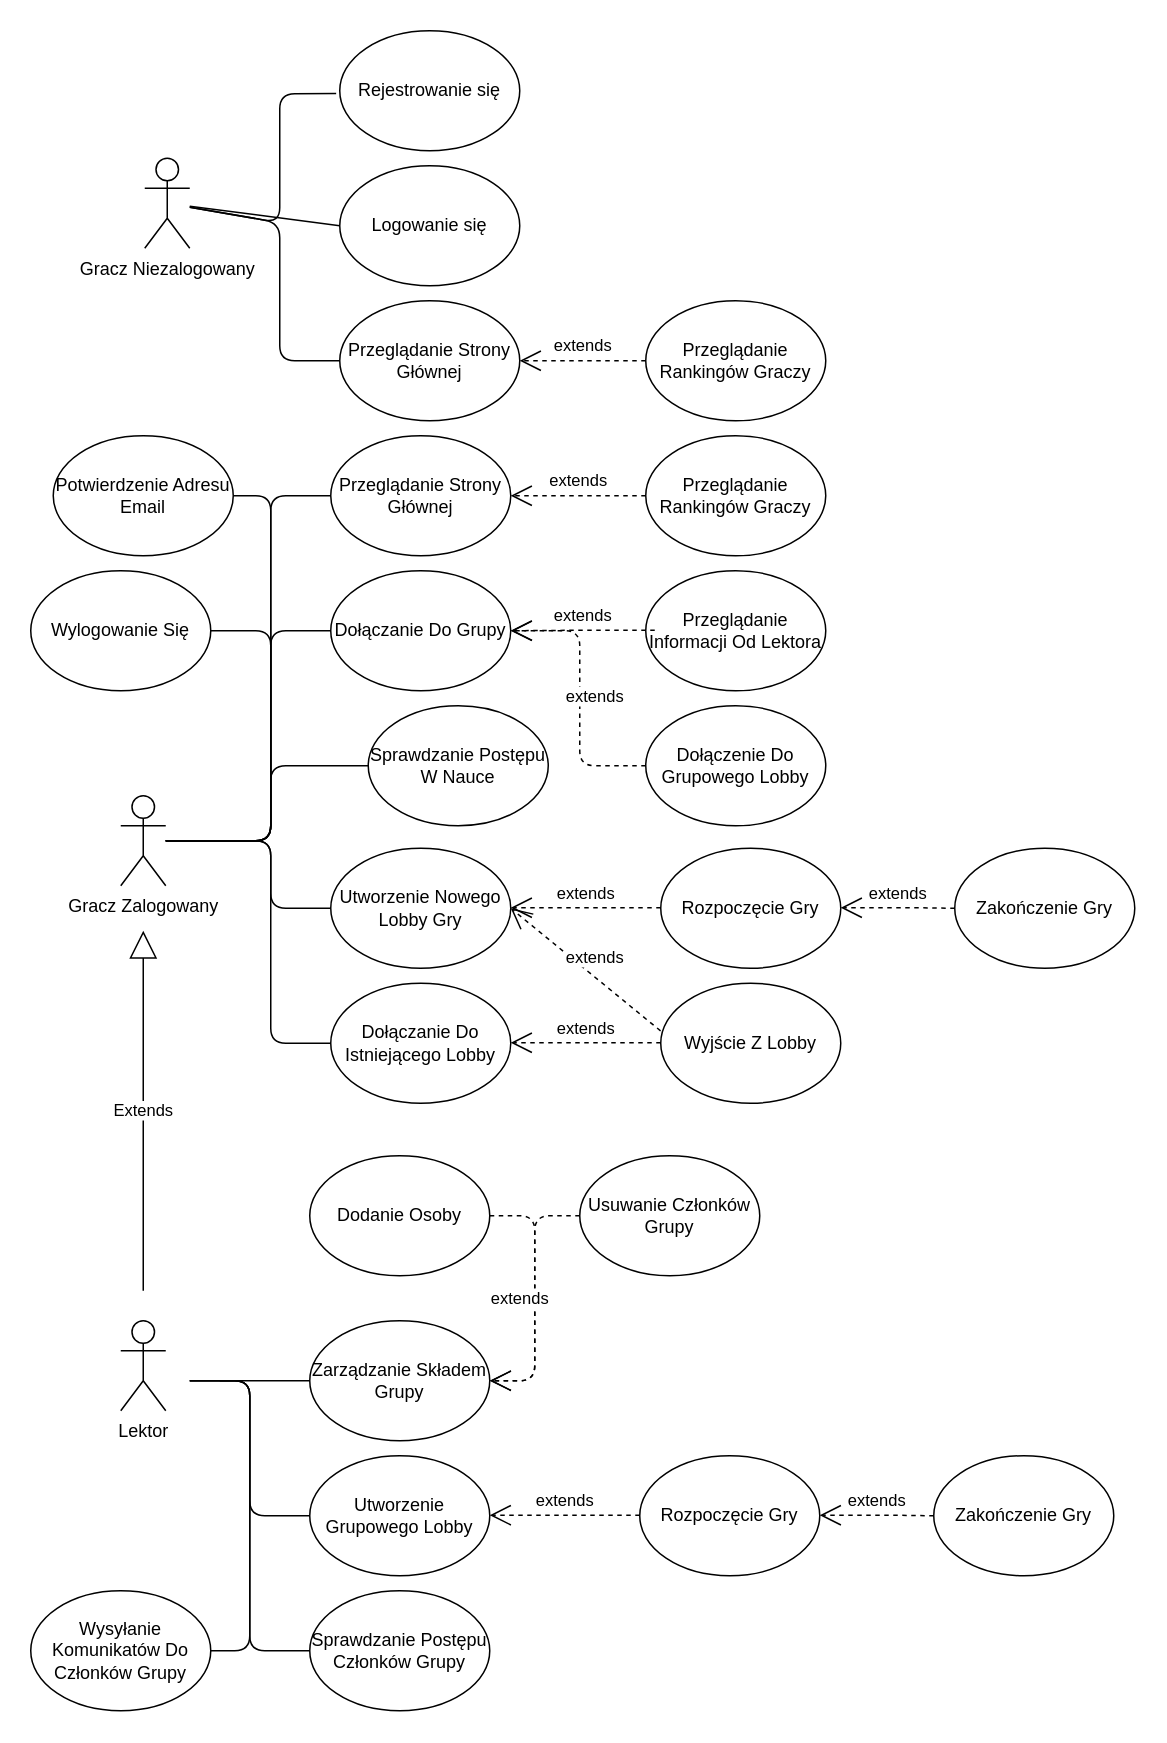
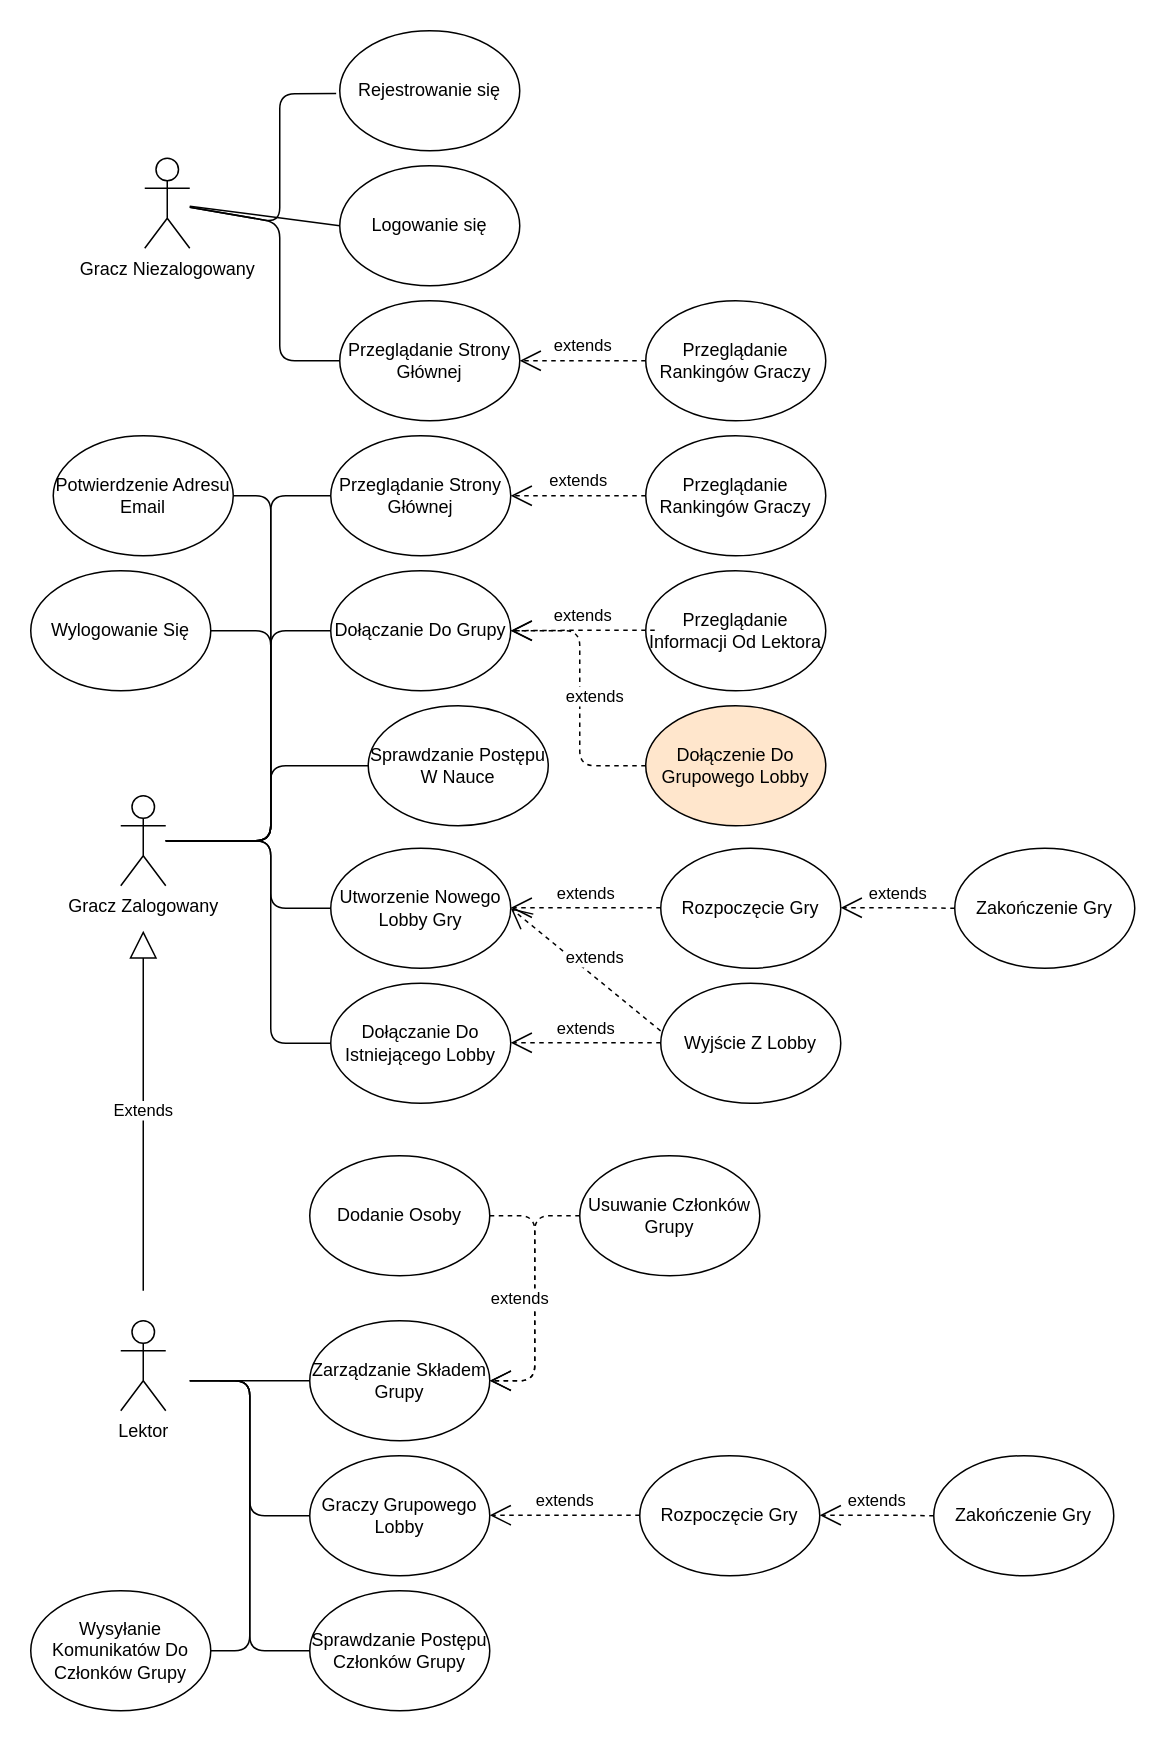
(736, 766) -> (736, 766)
(400, 1516) -> (400, 1516)
